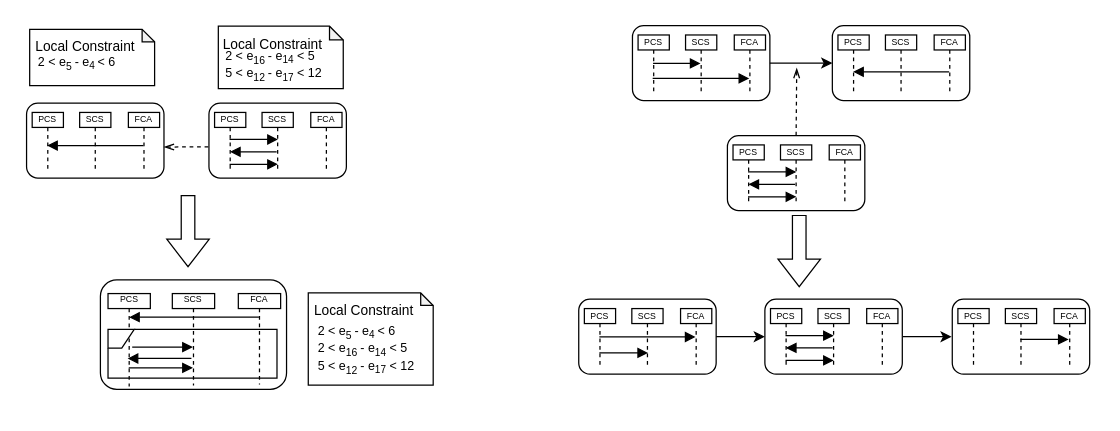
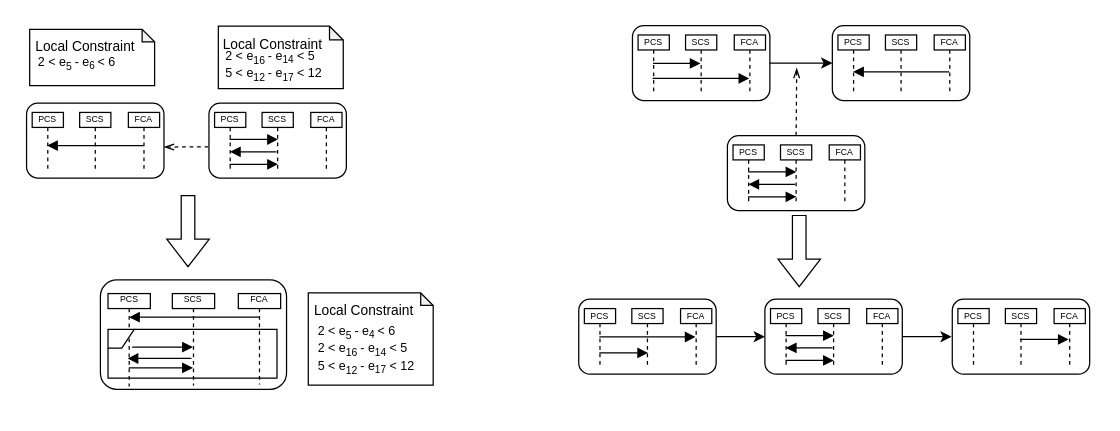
(84, 63) -> (84, 63)
